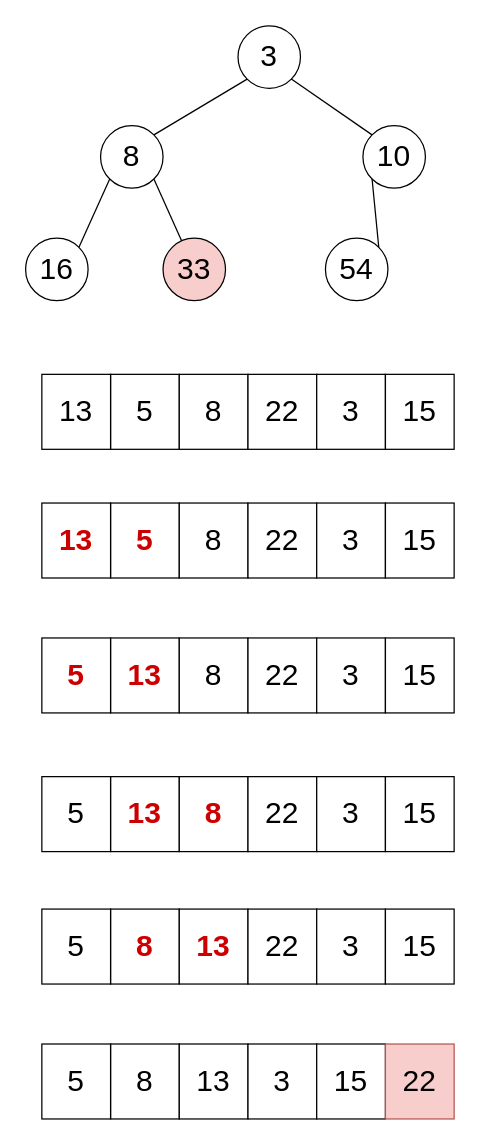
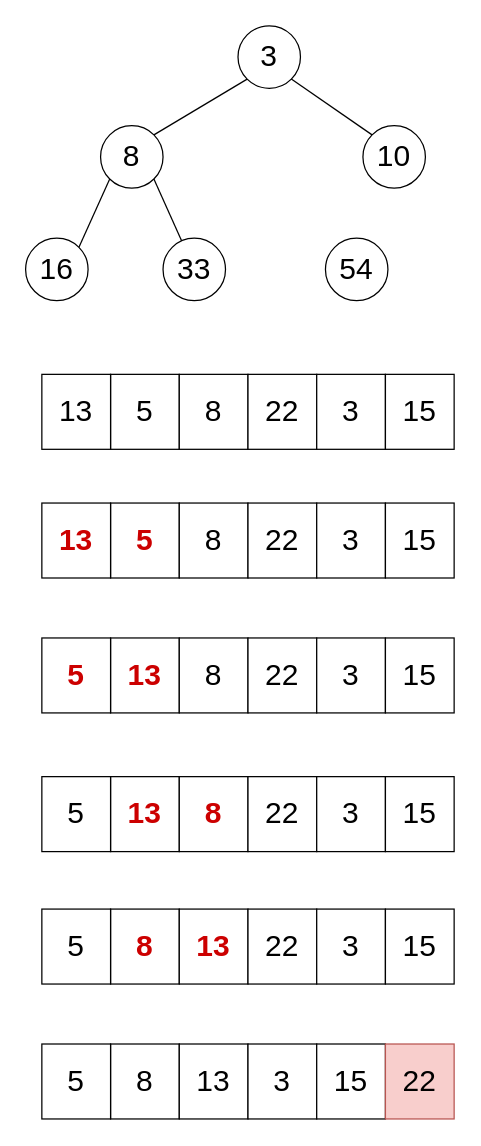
(376, 213) -> none
(194, 269) -> (194, 269)
